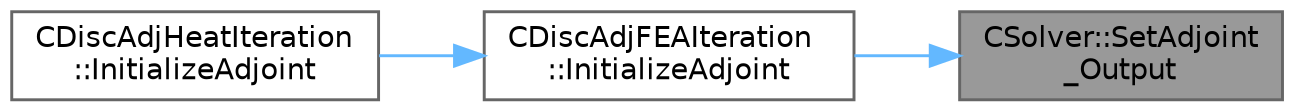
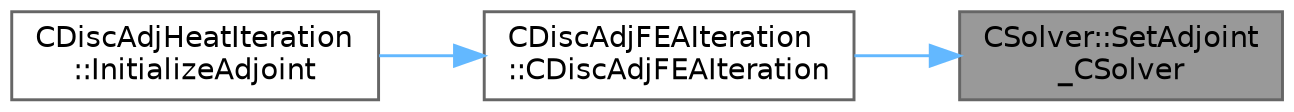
(669, 56) -> (669, 56)
(1121, 56) -> (1121, 56)
